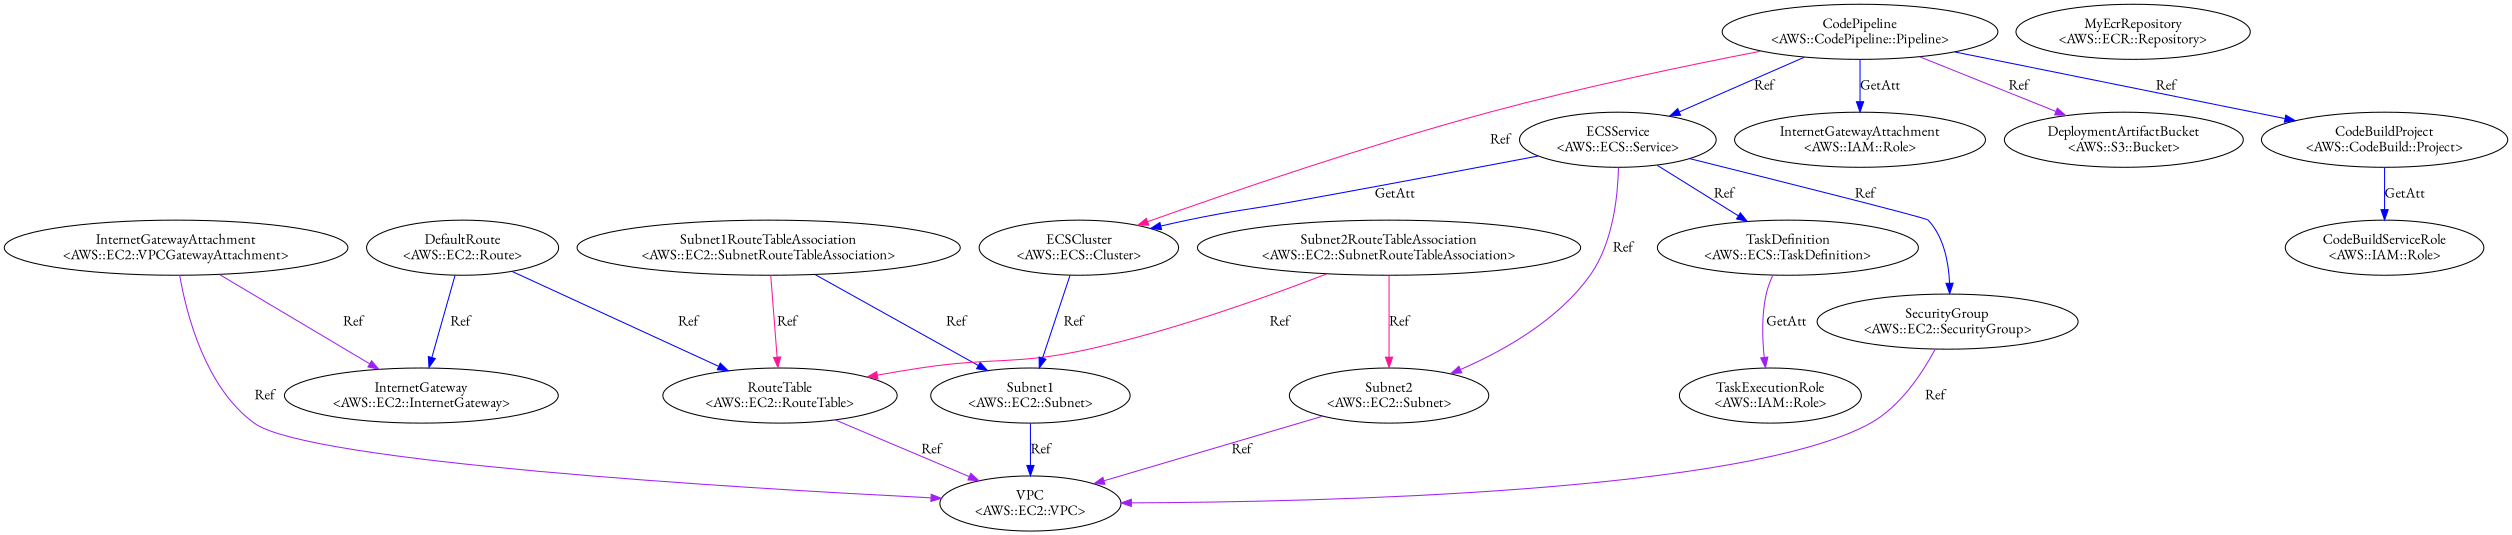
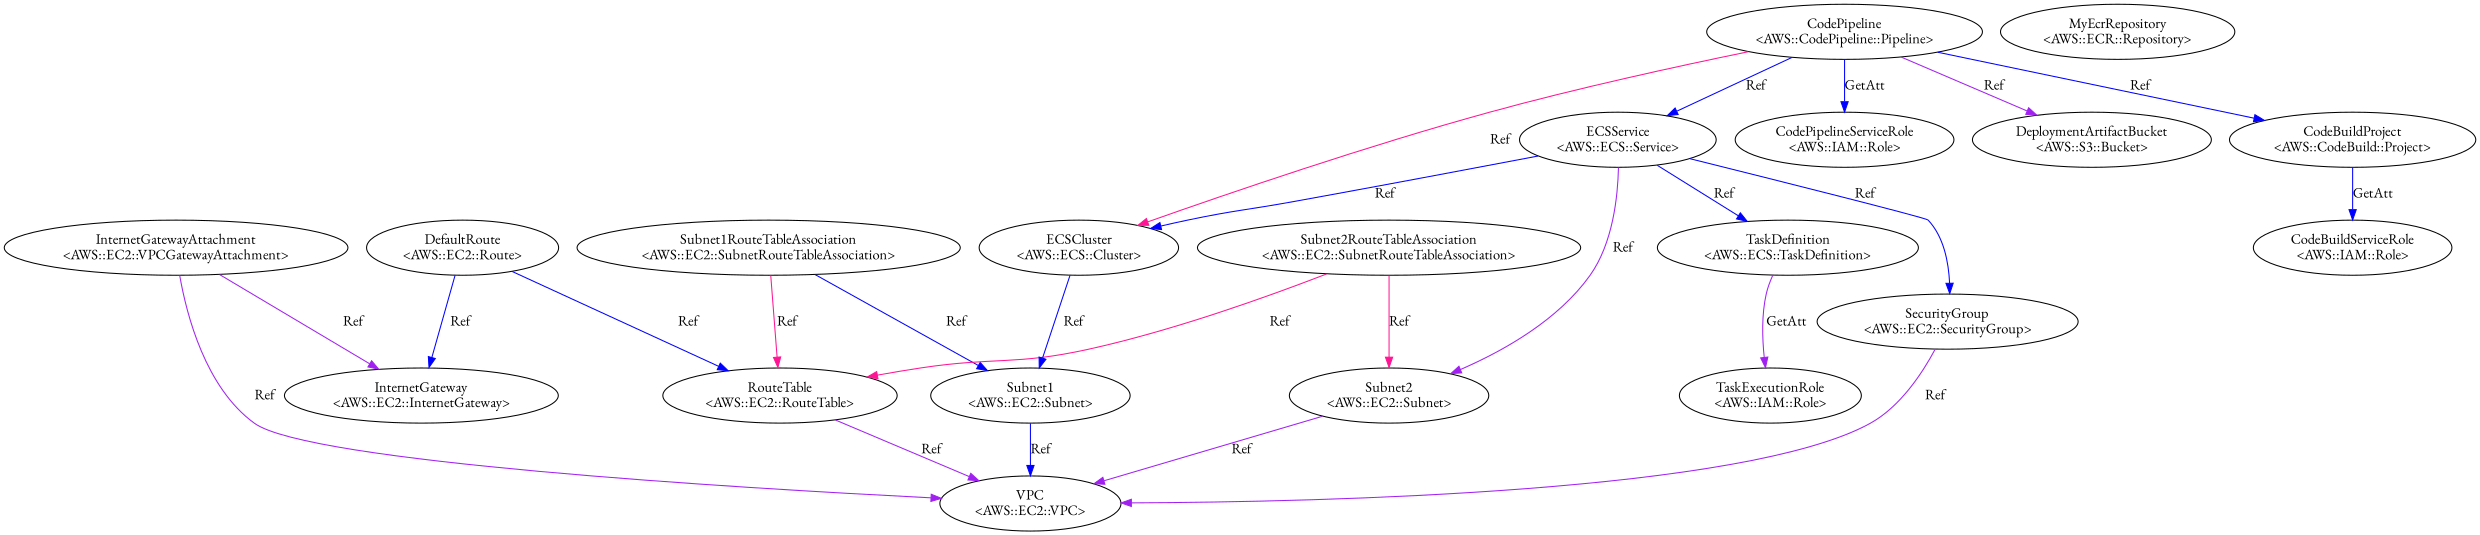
(1860, 140) -> (1845, 140)
(1395, 194) -> (1385, 194)
